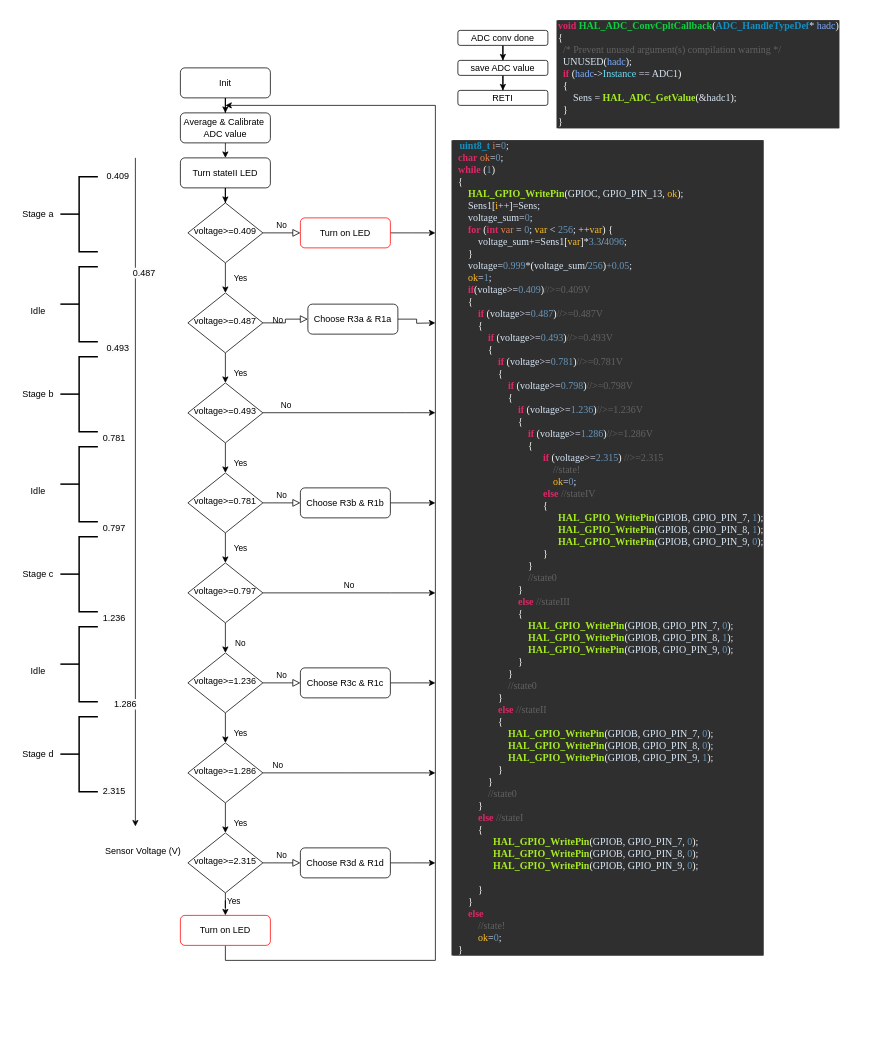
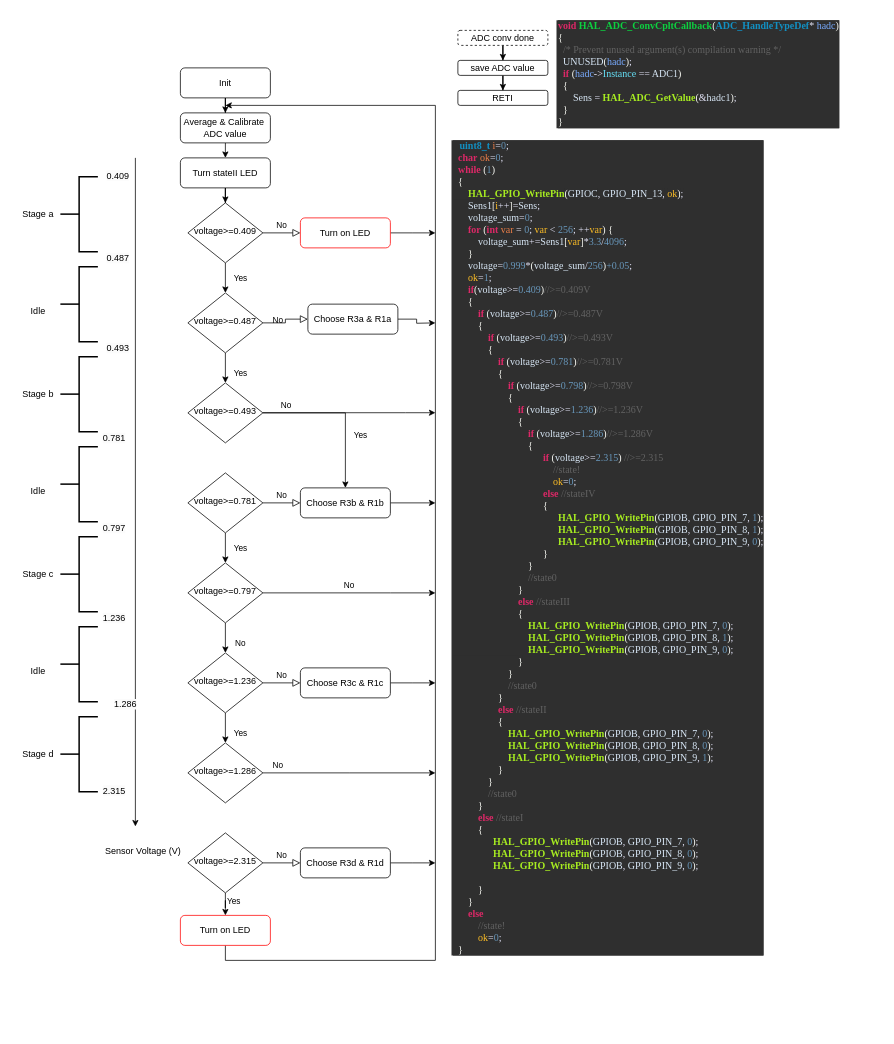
(503, 38) -> (503, 38)
(150, 278) -> (124, 263)
(225, 455) -> (345, 448)
(225, 815) -> none
